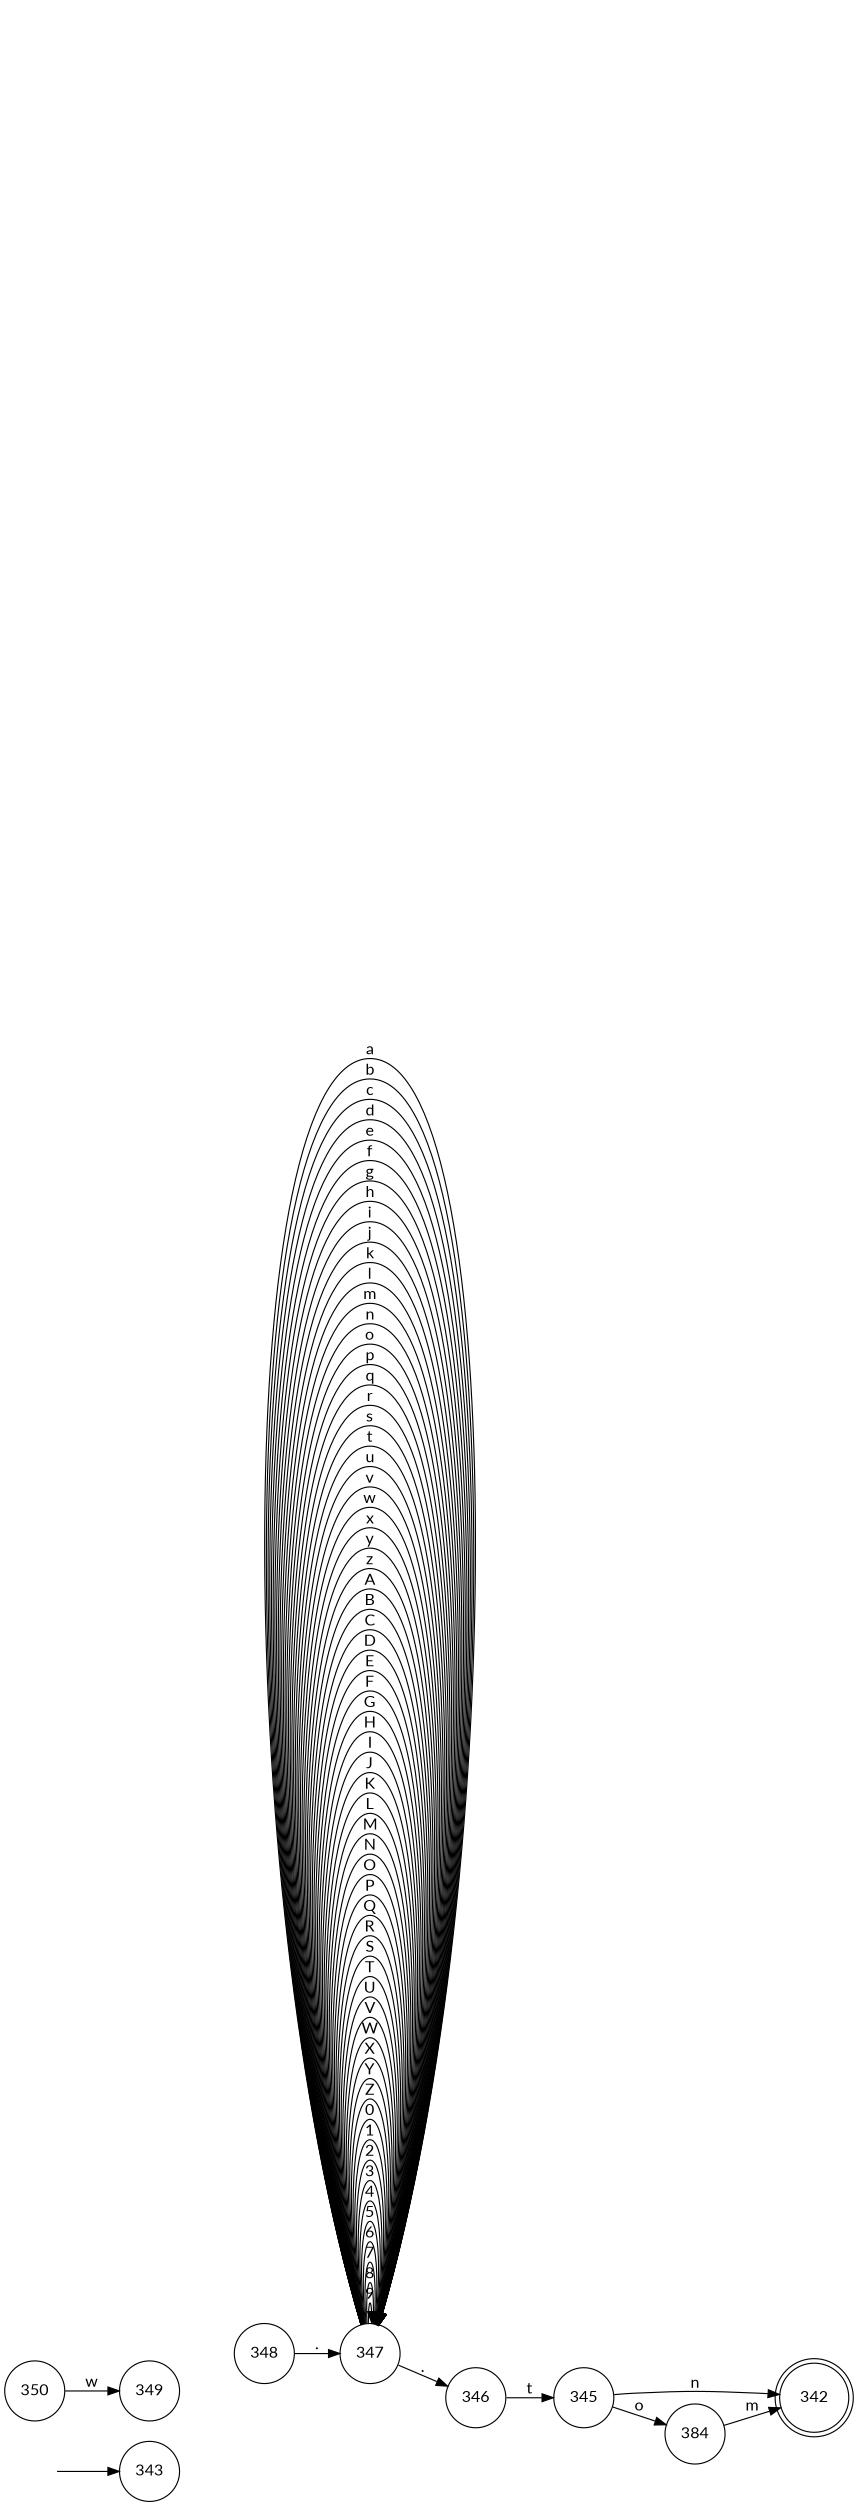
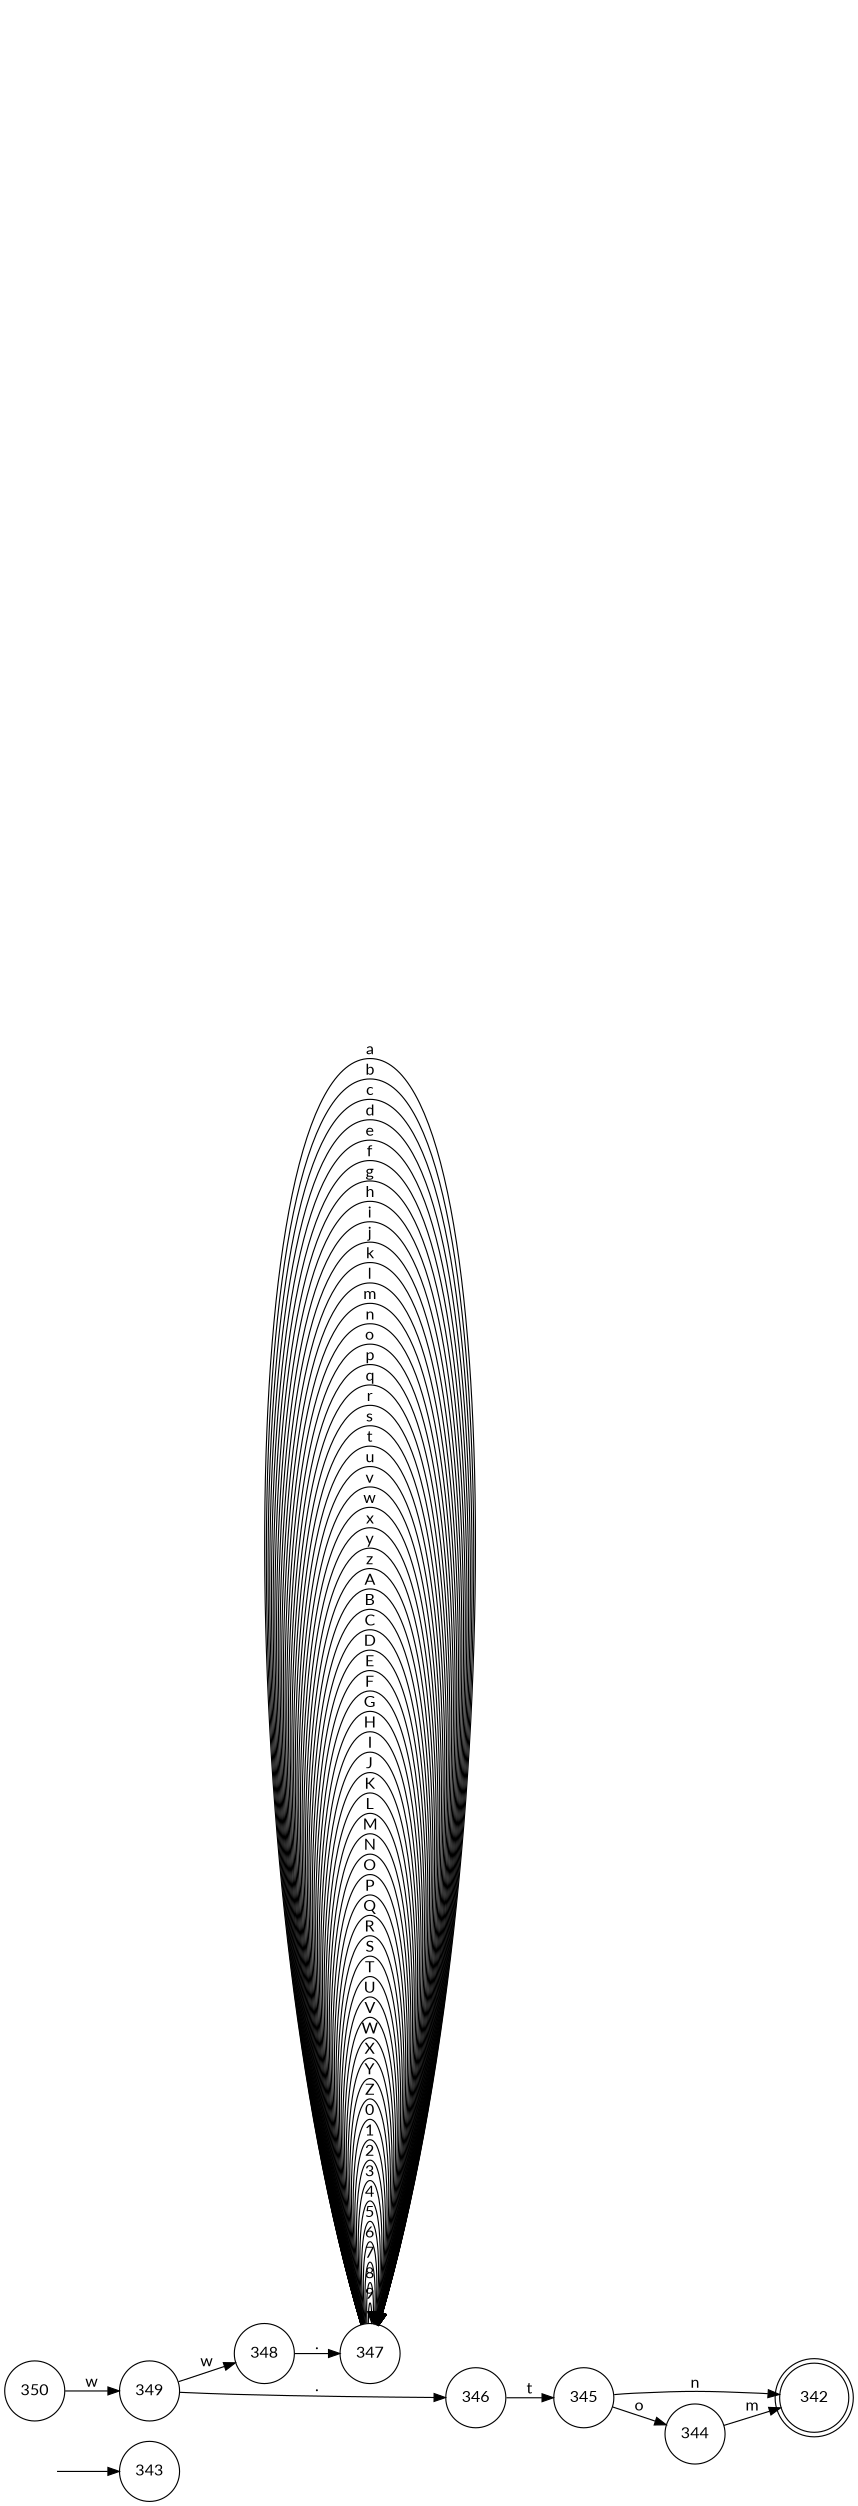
(418, 2373) -> (307, 2396)
none -> (201, 2374)
(695, 2434) -> (695, 2434)
